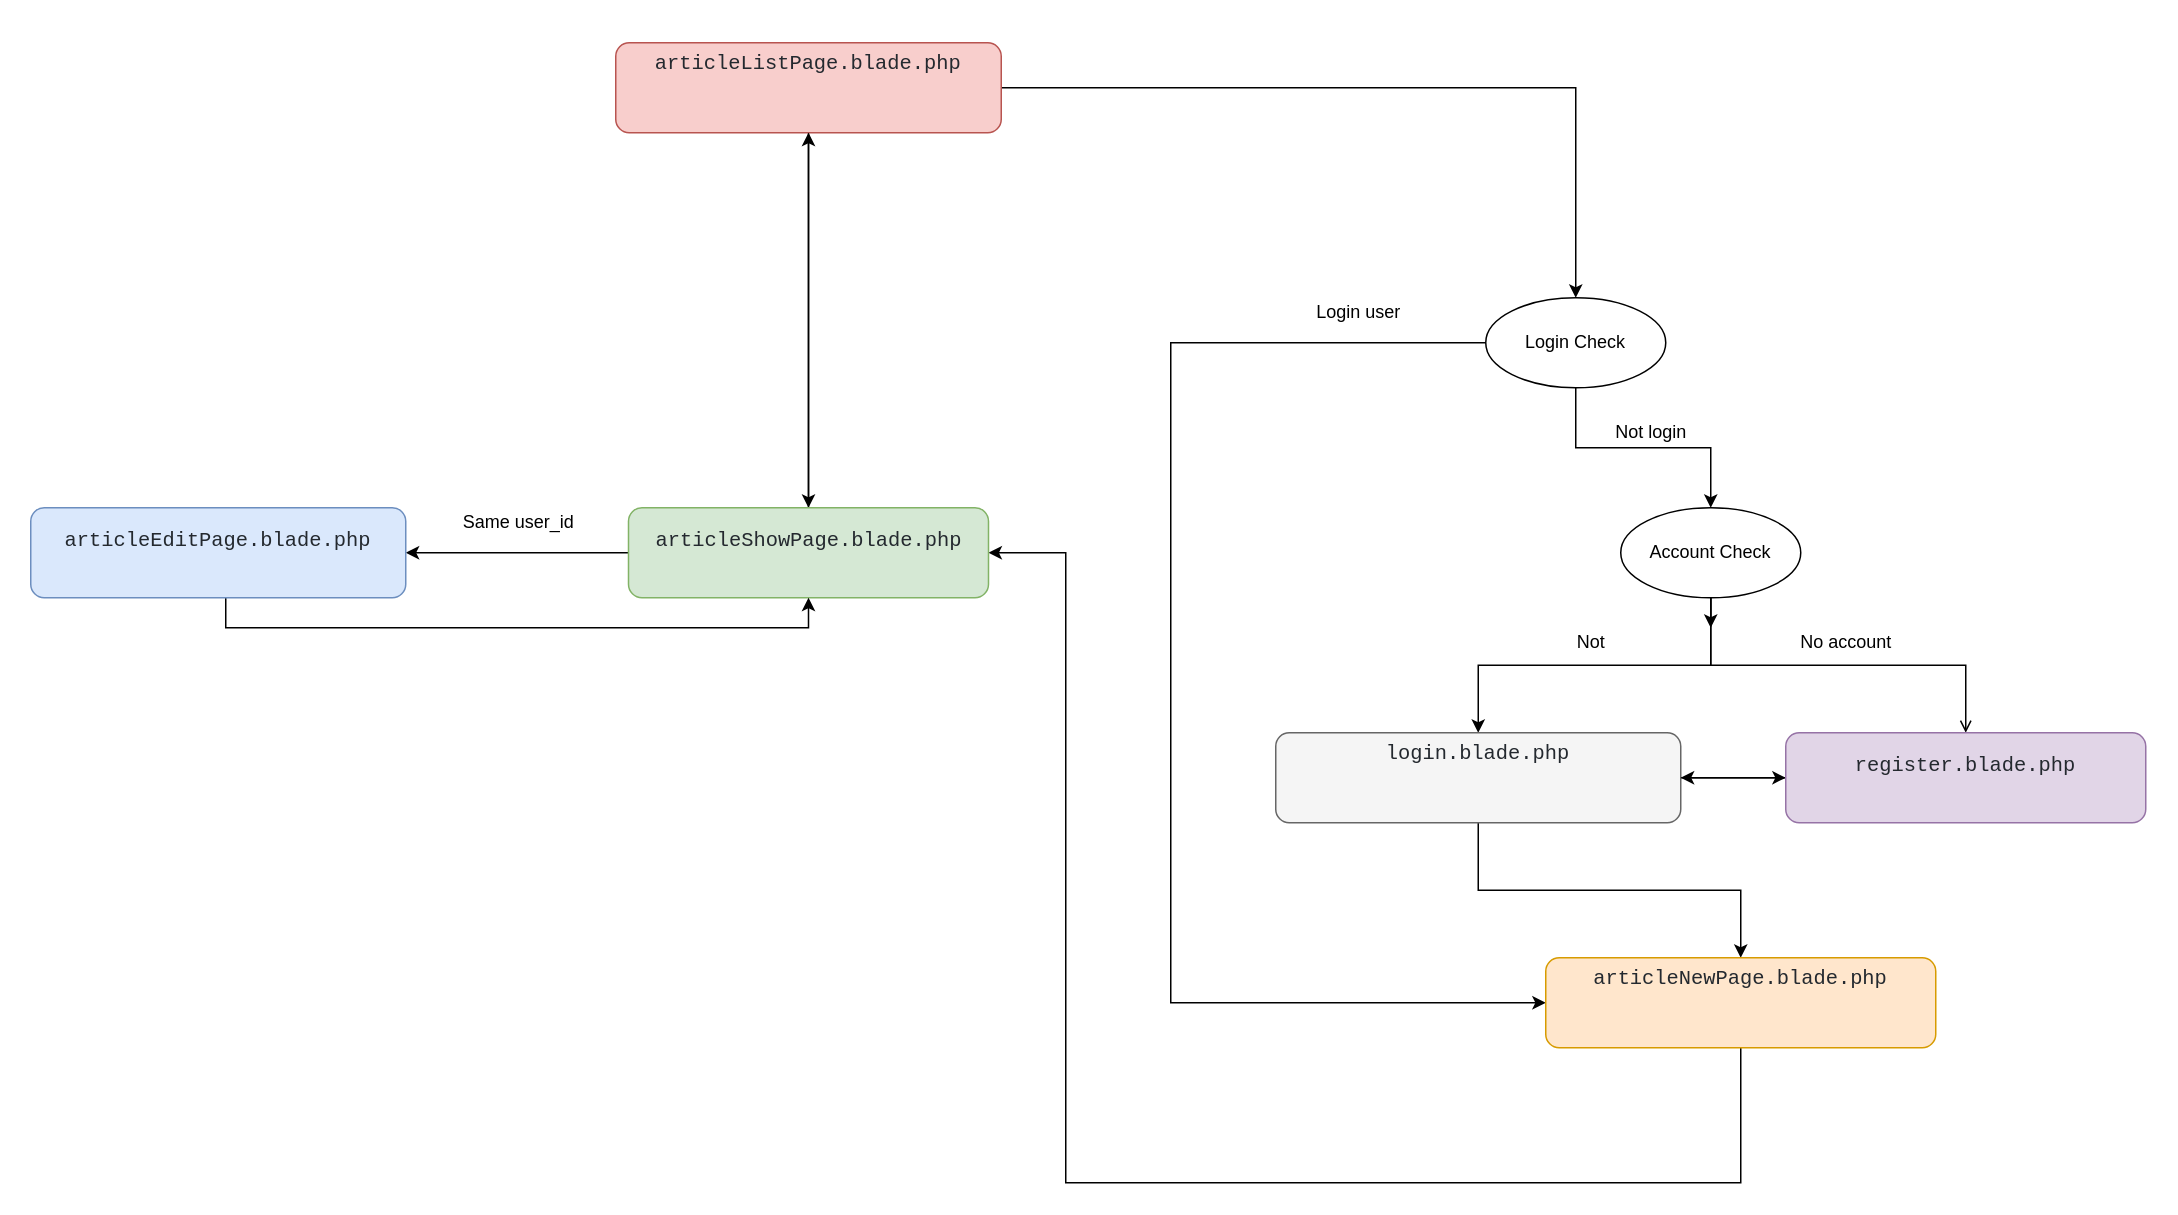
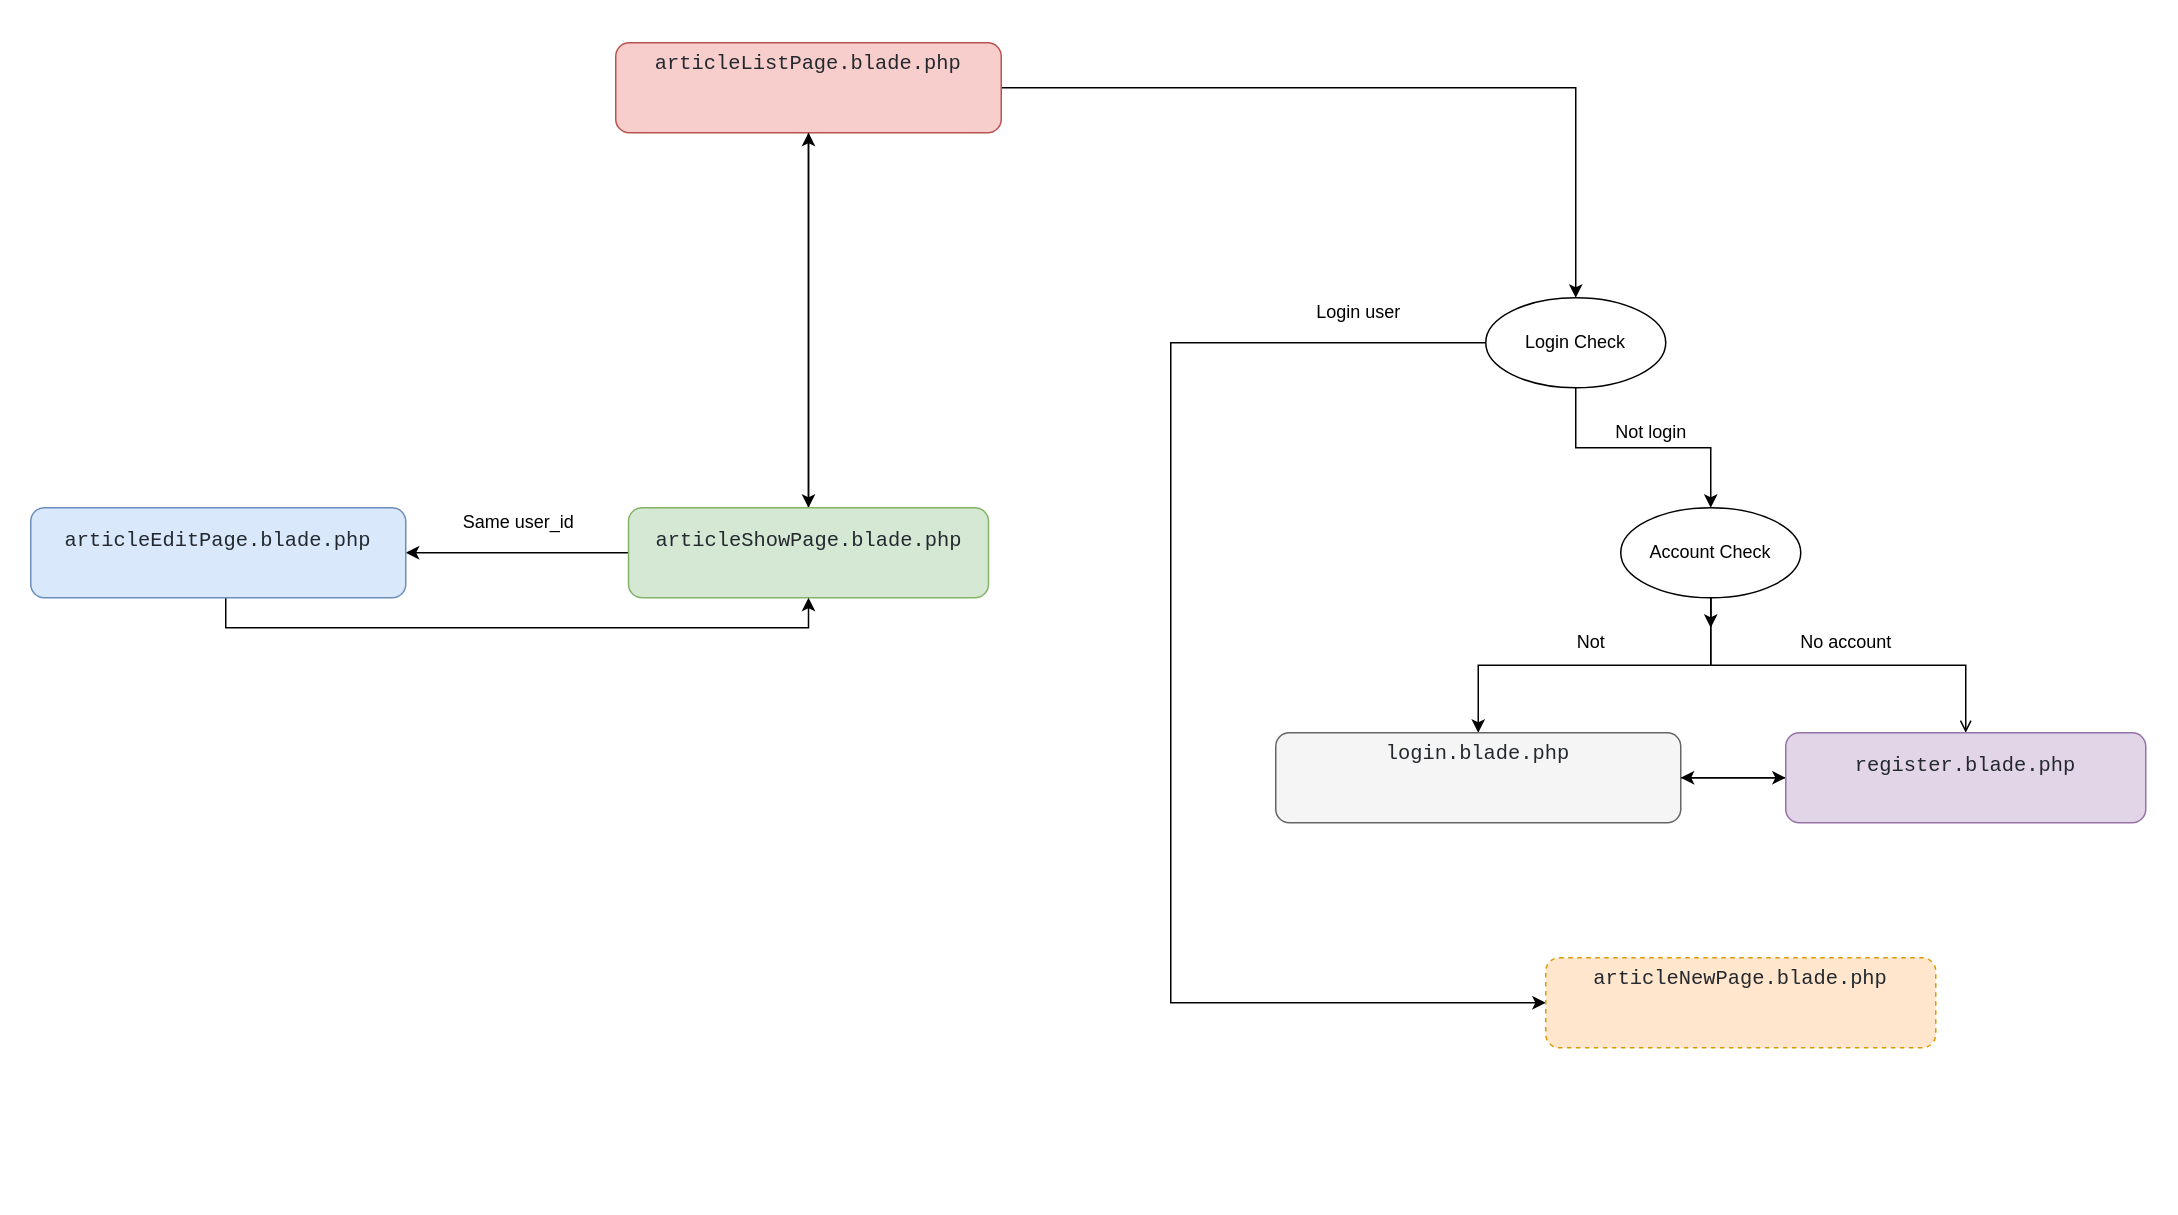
(1604, 890) -> none
(1741, 1003) -> (1741, 1003)
(1123, 1183) -> none
